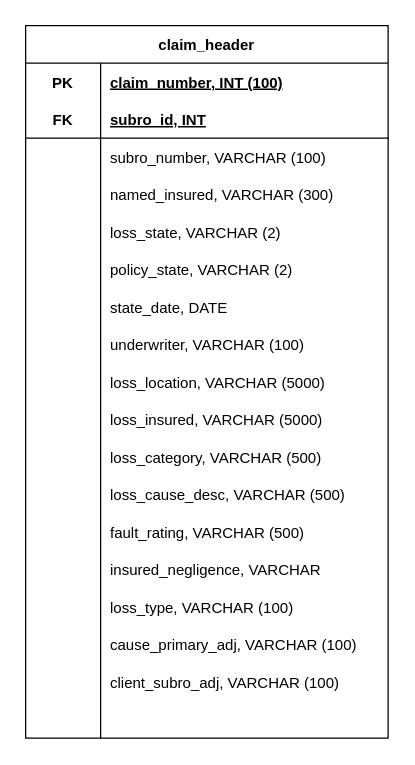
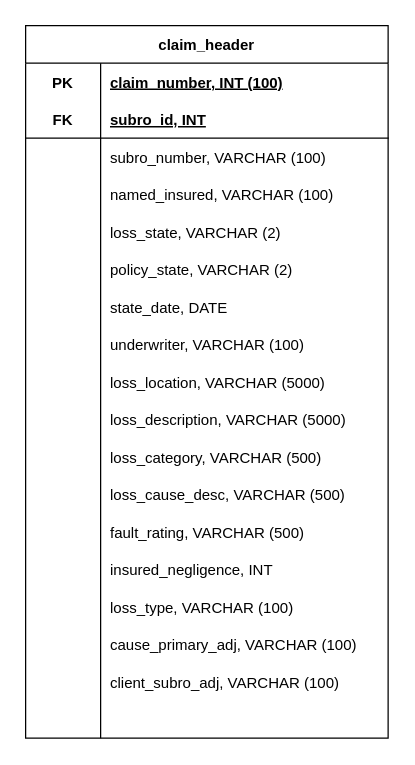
(220, 195) -> (220, 195)
(218, 420) -> (233, 420)
(214, 570) -> (197, 570)
